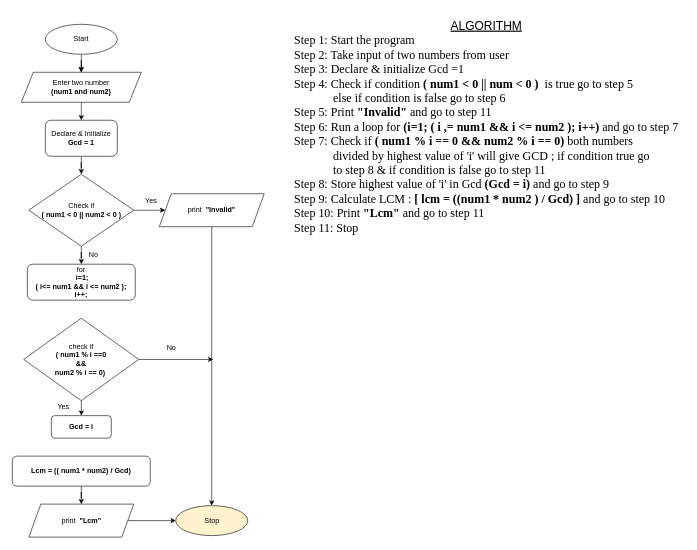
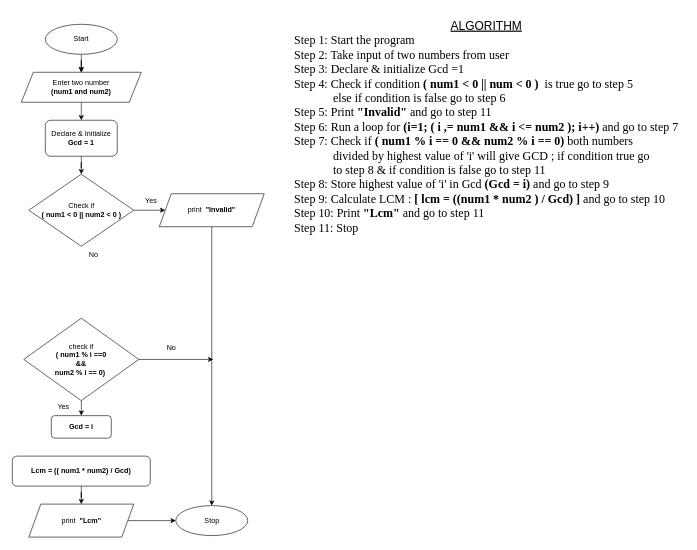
(81, 255) -> none
(81, 282) -> none
(212, 521) -> (212, 521)
